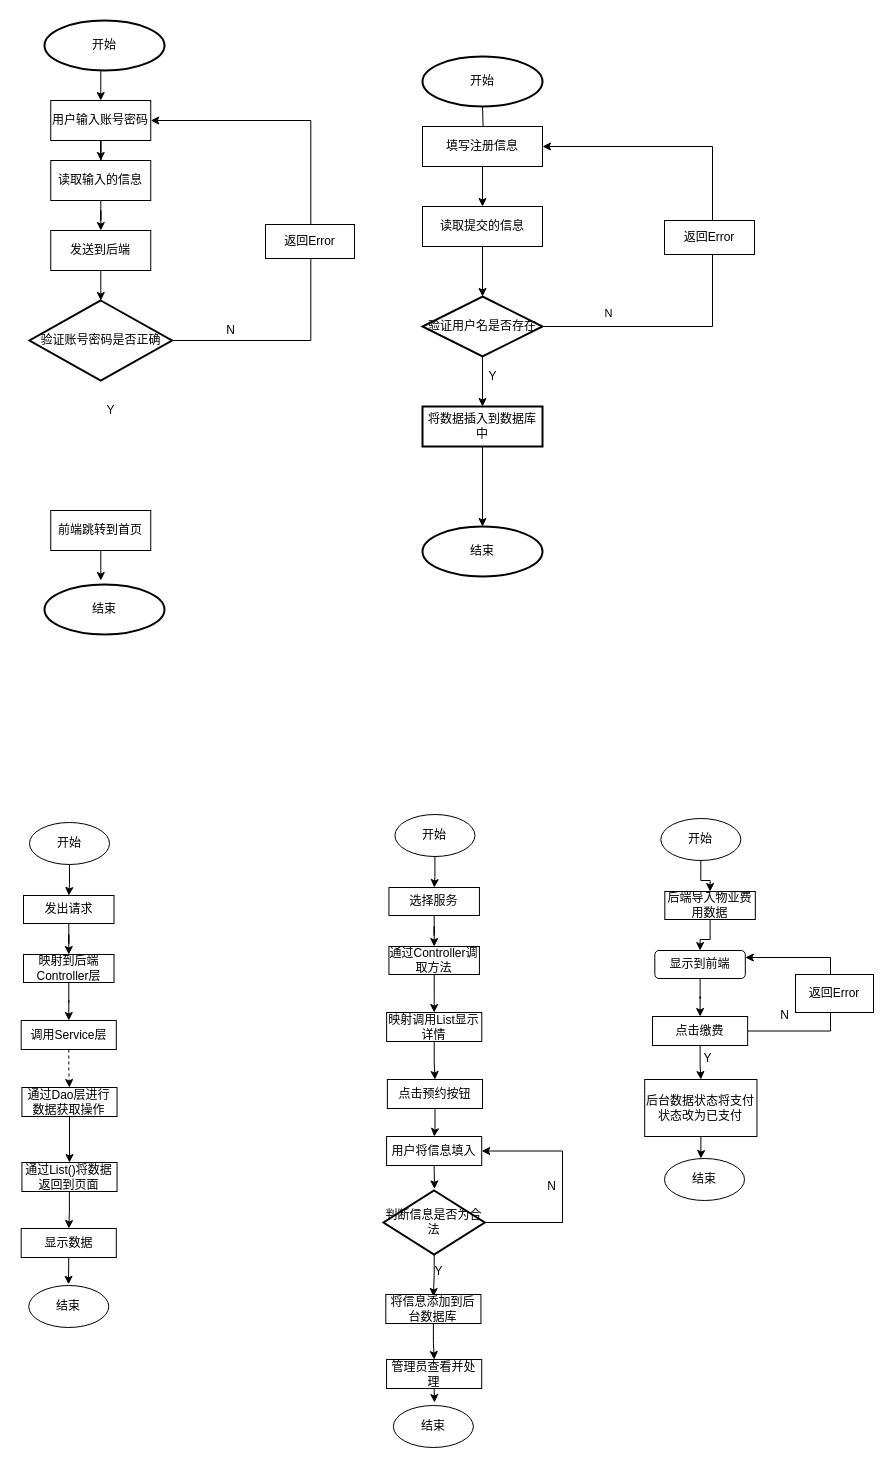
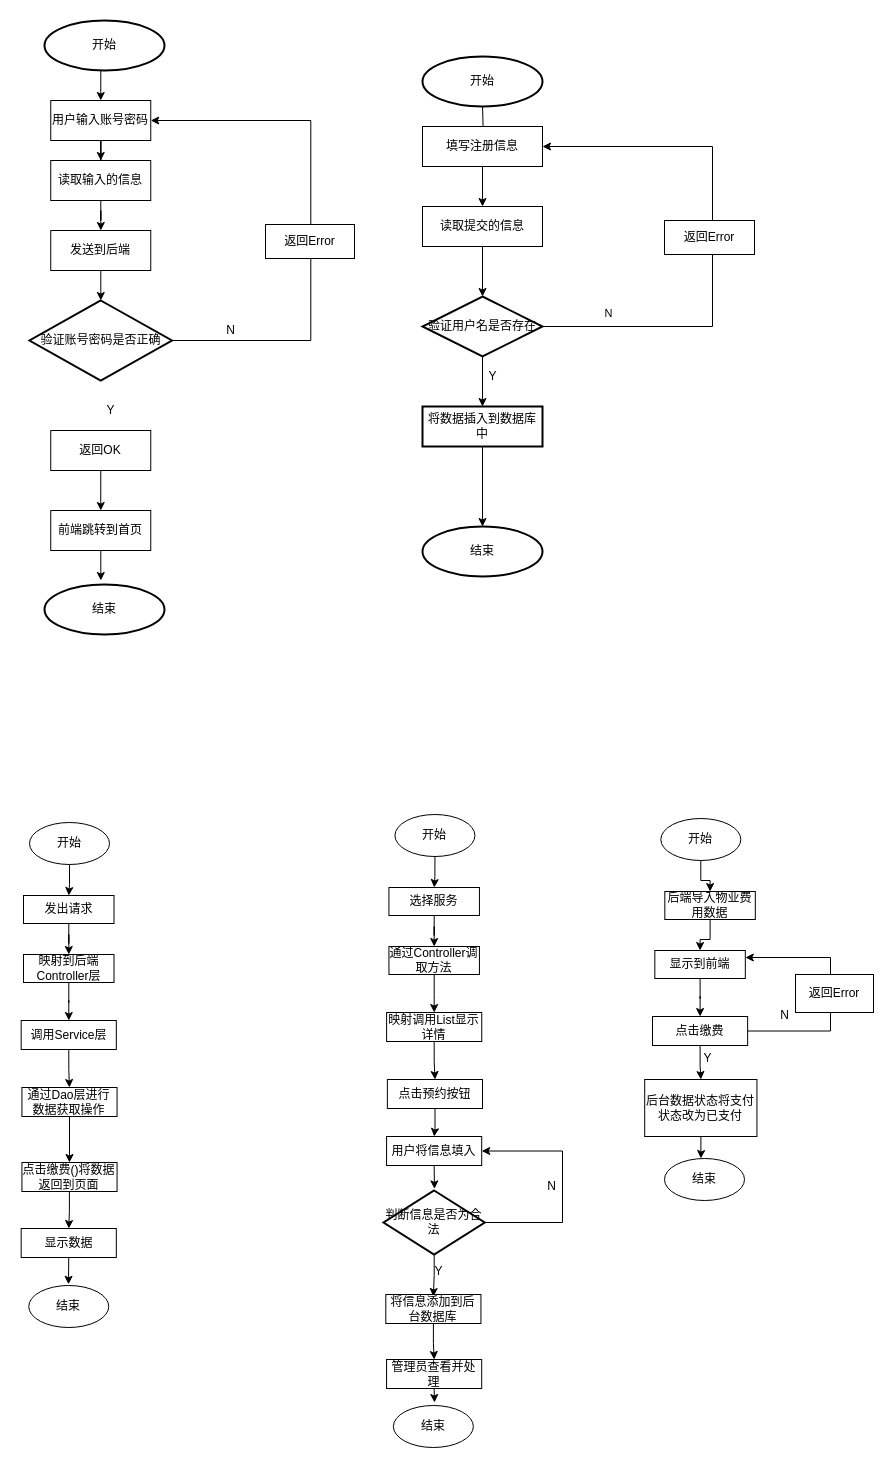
none -> (101, 451)
none -> (101, 487)
(700, 965) -> (700, 965)
(69, 1065) -> (69, 1065)
(69, 1178) -> (69, 1178)
